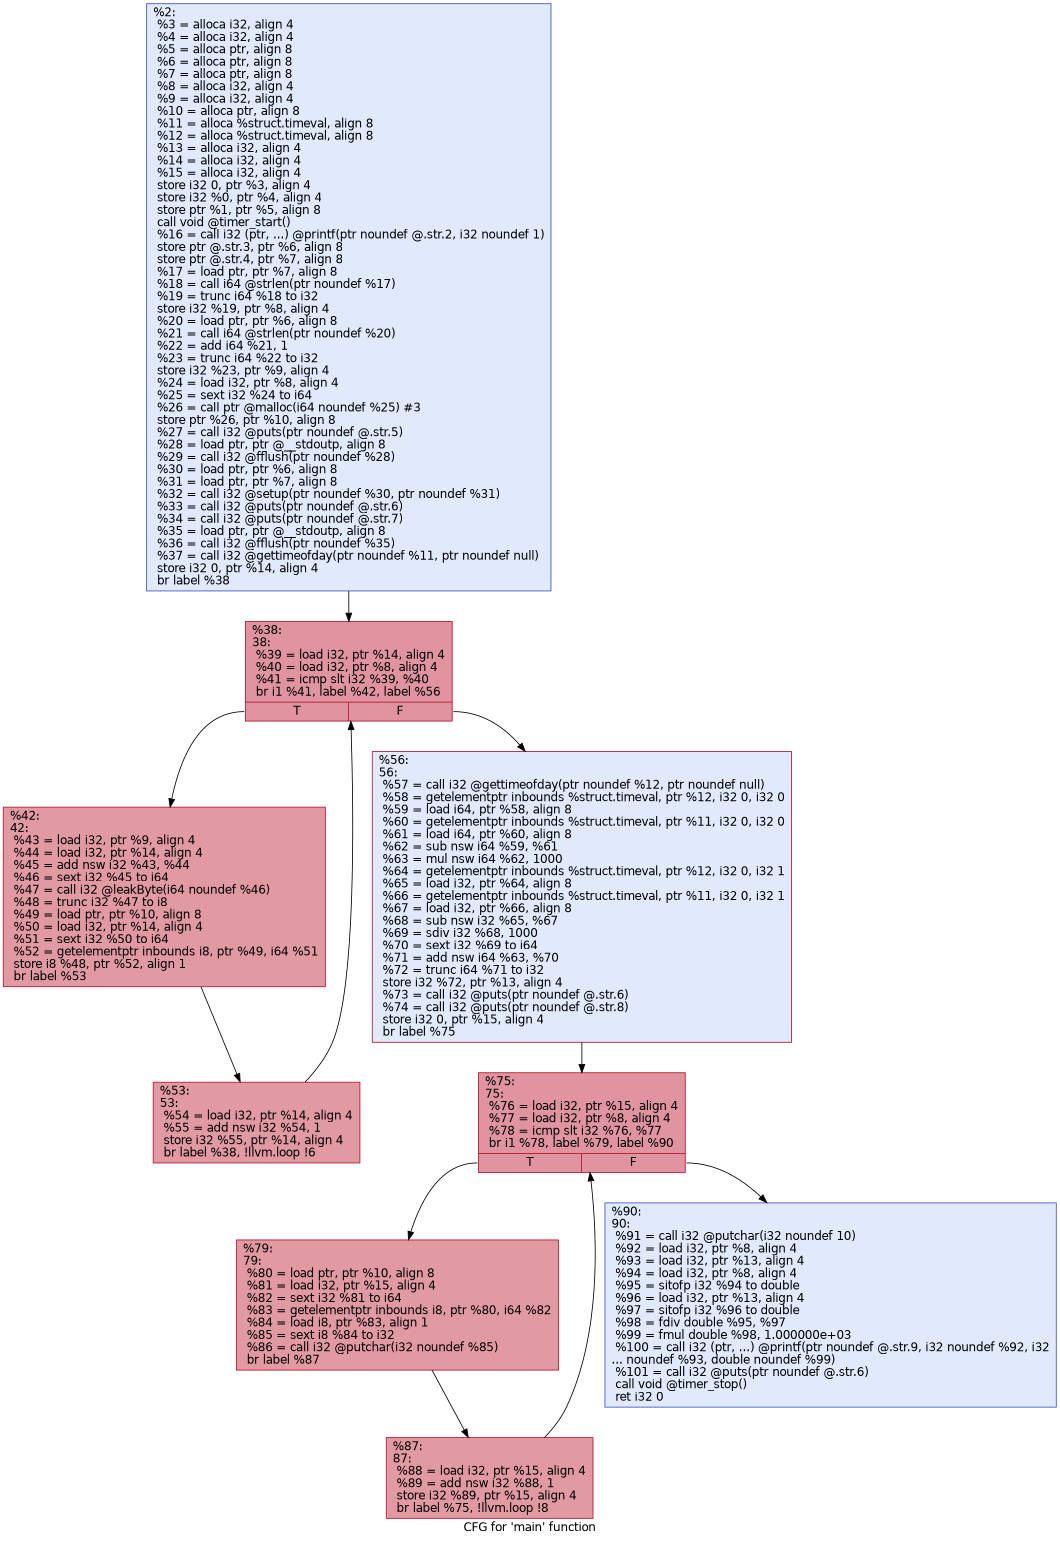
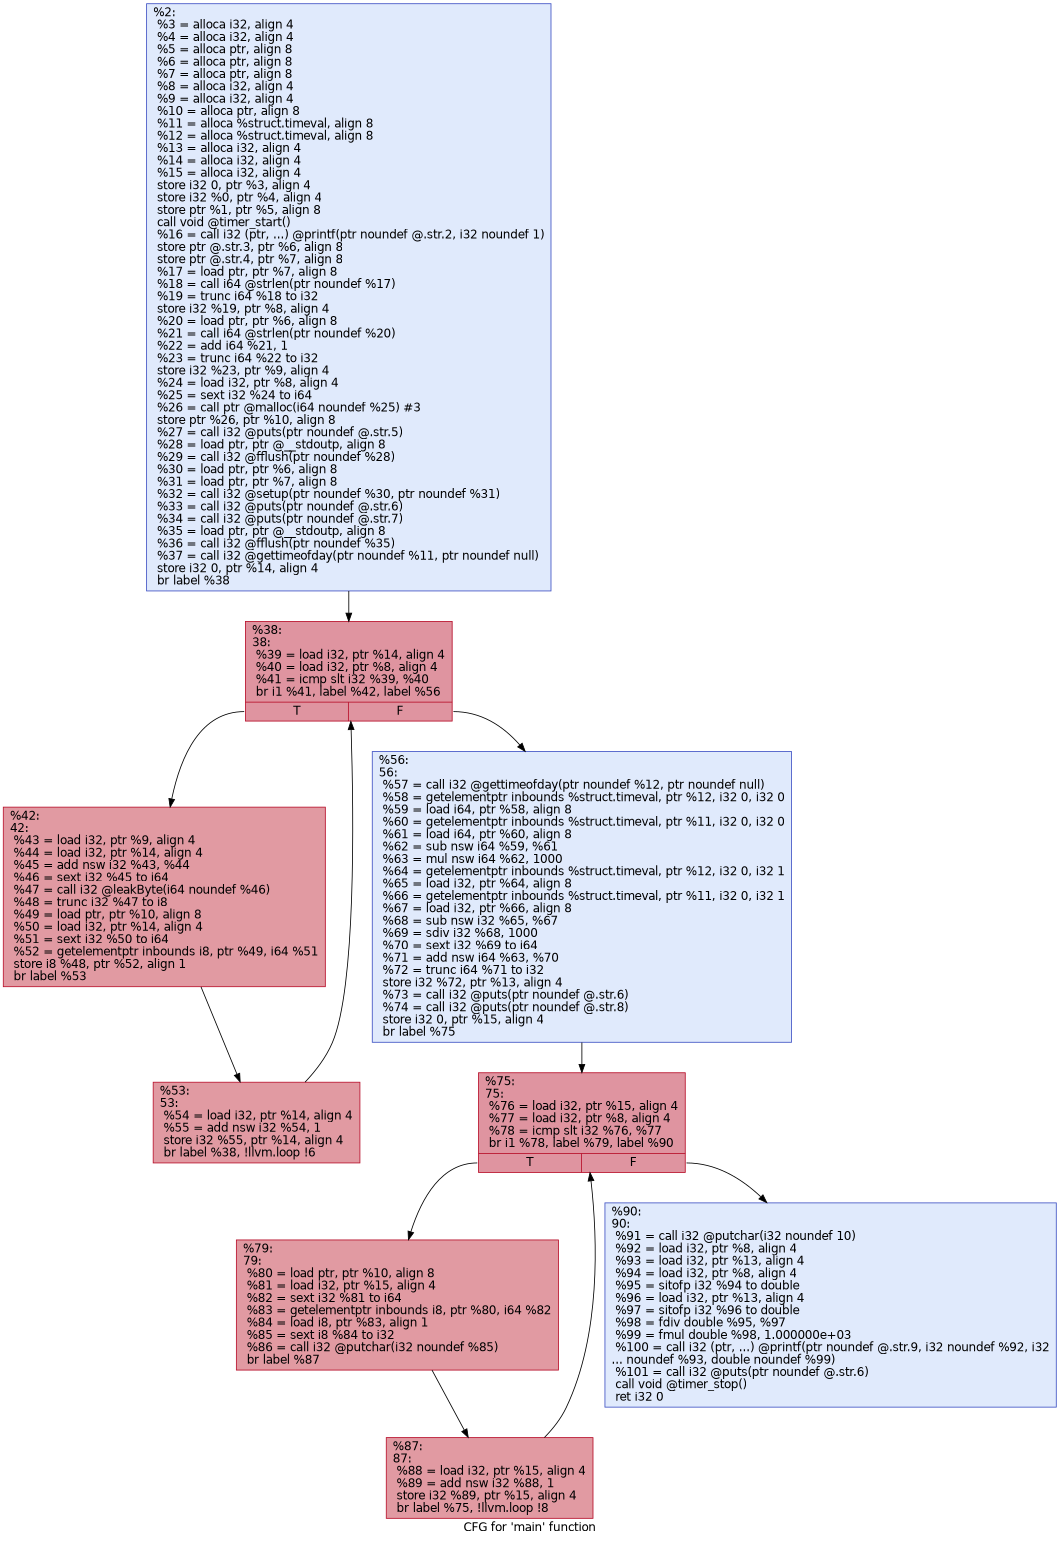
(582, 897) -> (582, 897)
